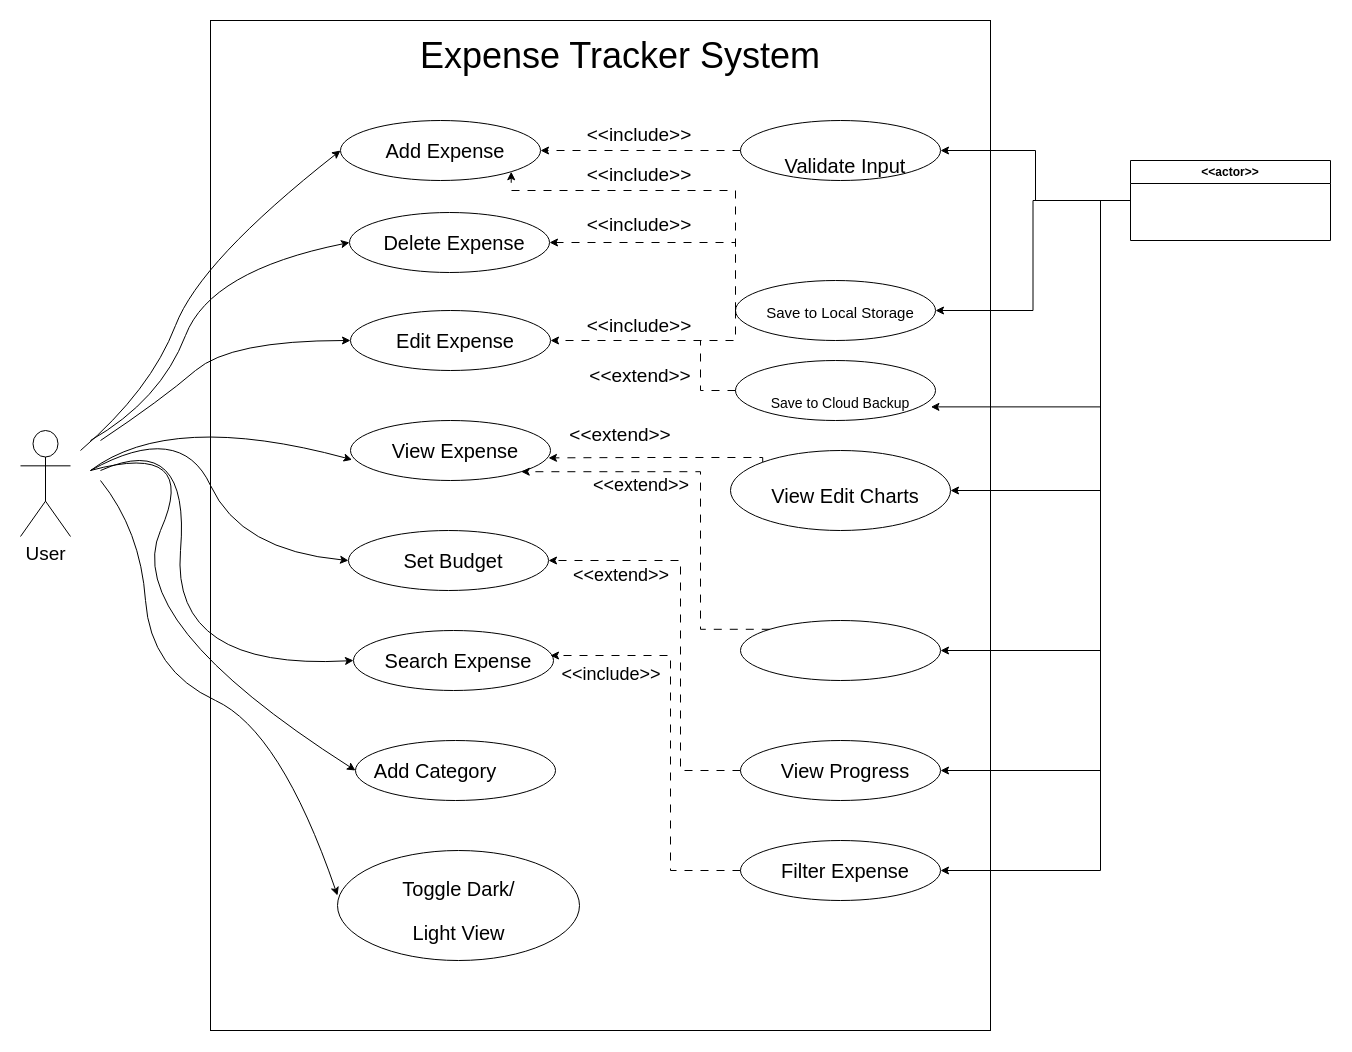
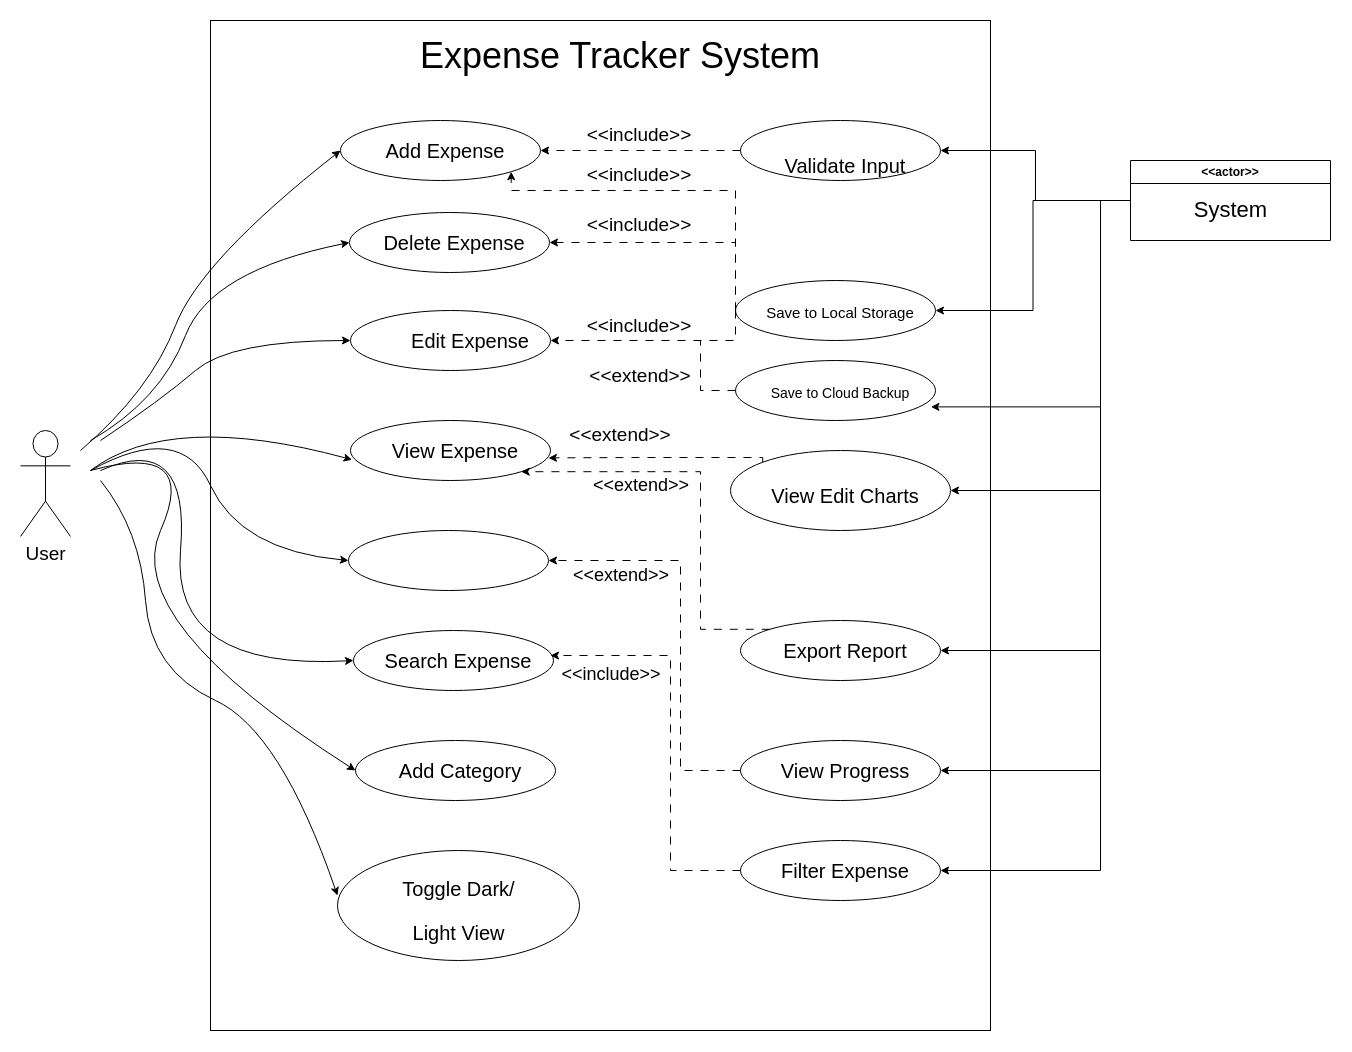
none -> (1231, 211)
(456, 336) -> (471, 336)
(841, 396) -> (841, 386)
(454, 556) -> none
none -> (846, 646)
(436, 766) -> (461, 766)
